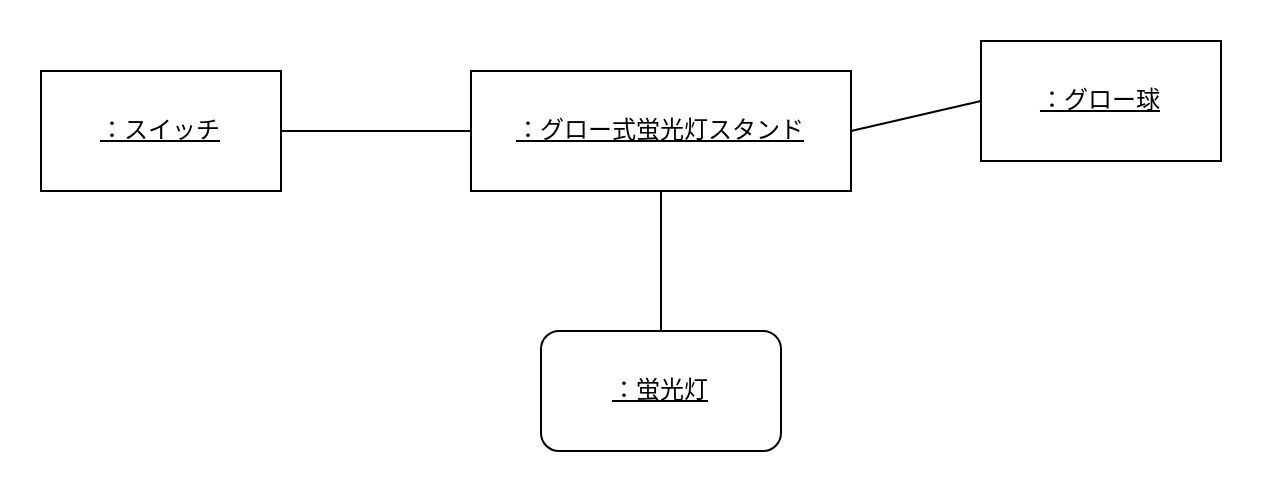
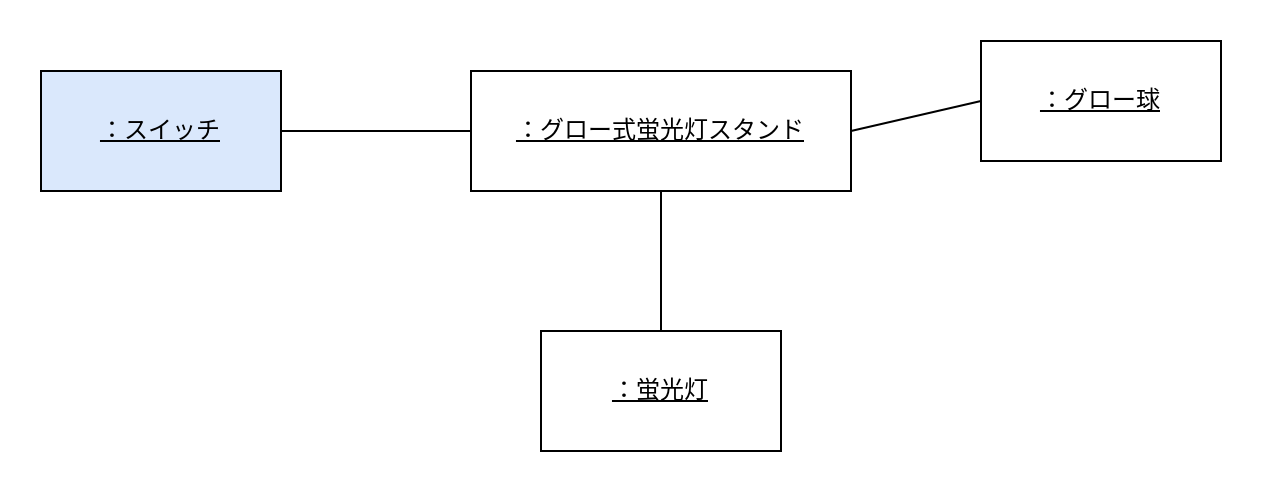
(161, 131) -> (161, 131)
(661, 391) -> (661, 391)
